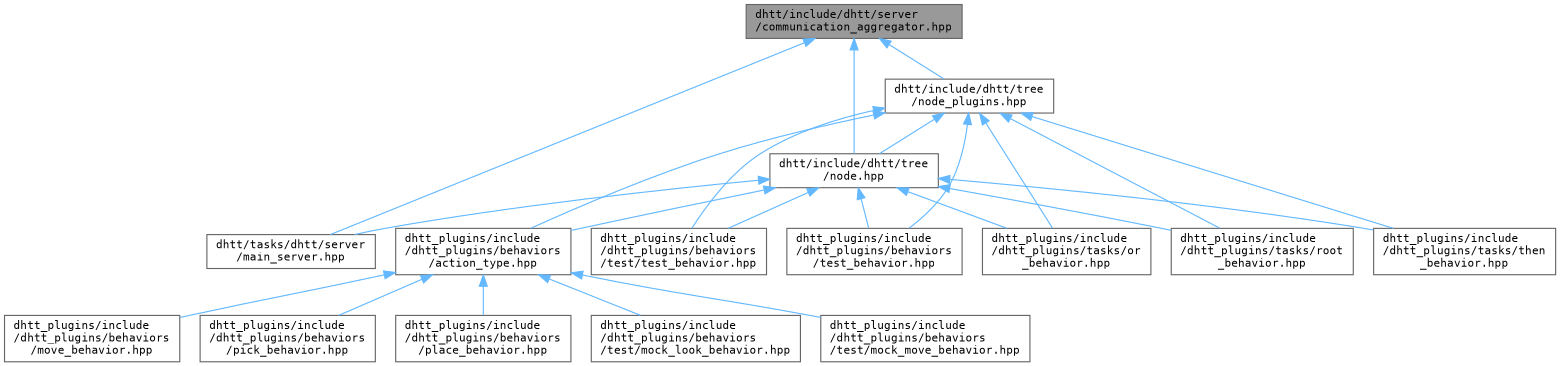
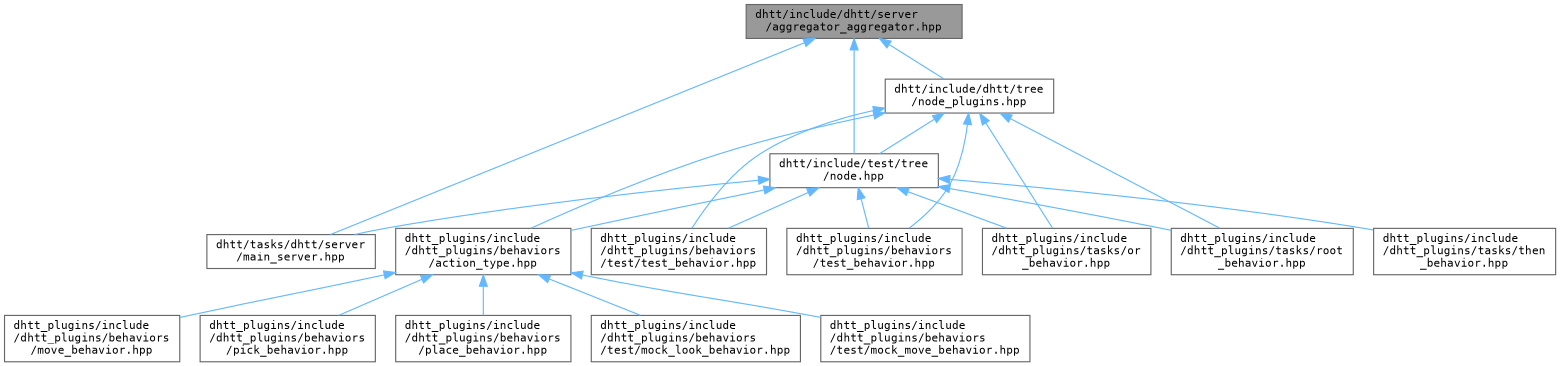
(854, 21) -> (854, 21)
(854, 171) -> (854, 171)
(1213, 172) -> none
